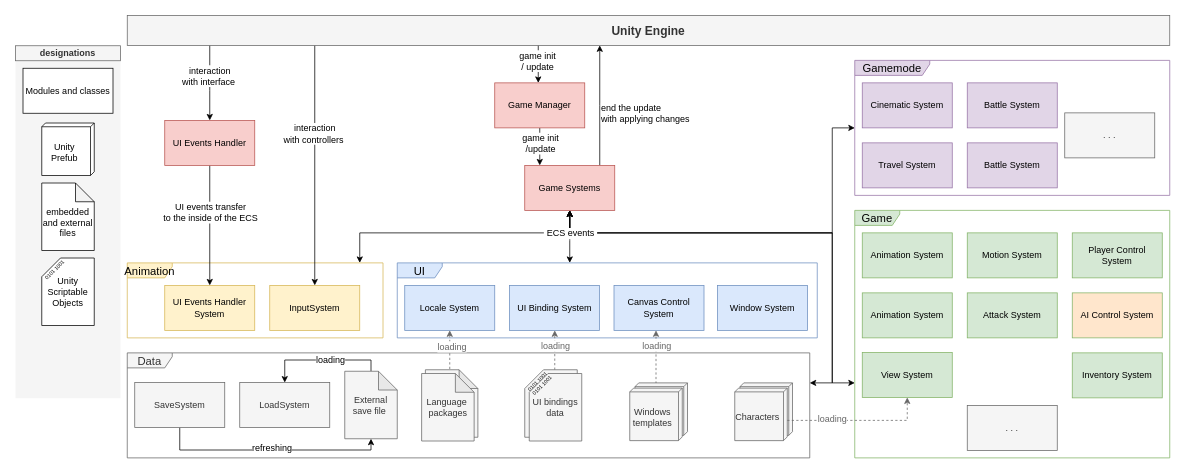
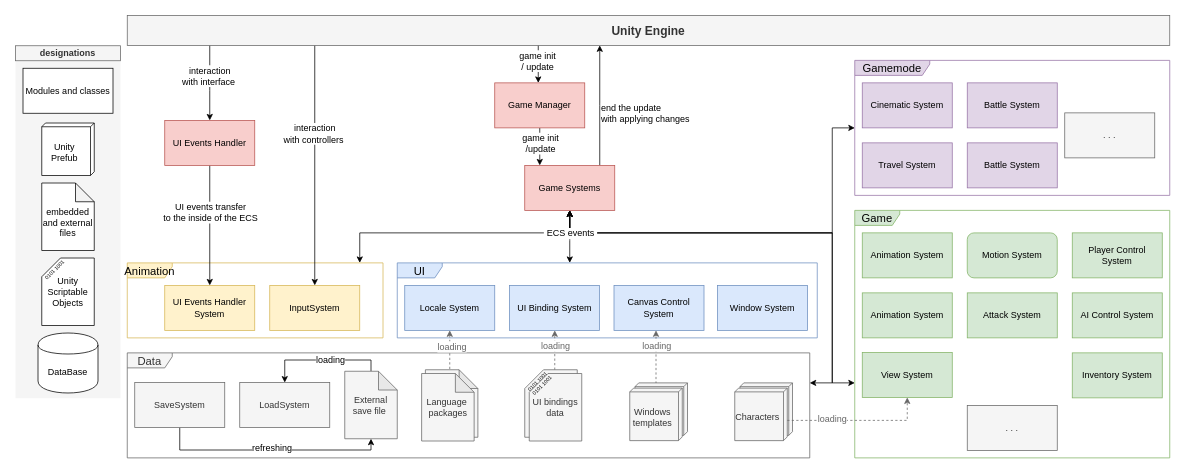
(1012, 255) -> (1012, 255)
(1117, 315) -> (1117, 315)
none -> (68, 363)
